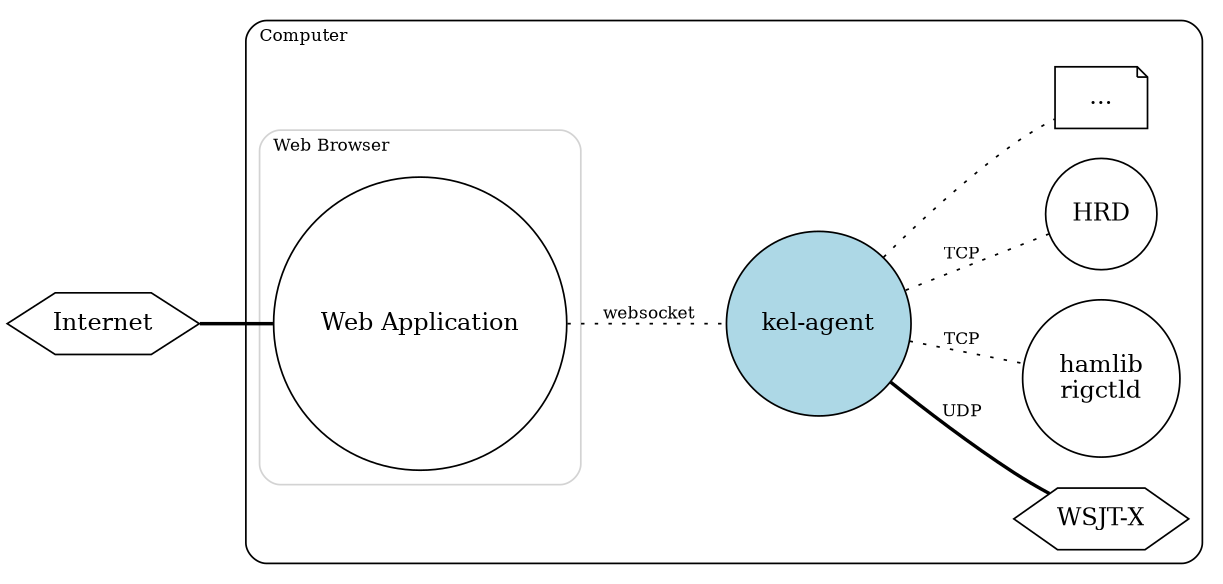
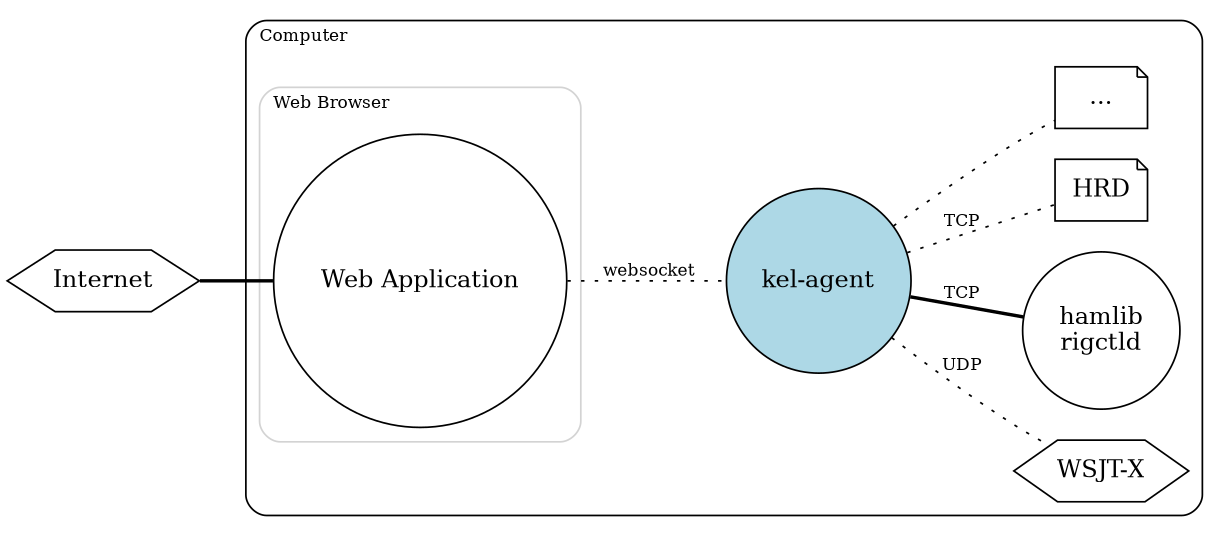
(1101, 214) -> (1101, 190)
(967, 352) -> (967, 307)
(968, 441) -> (969, 394)
